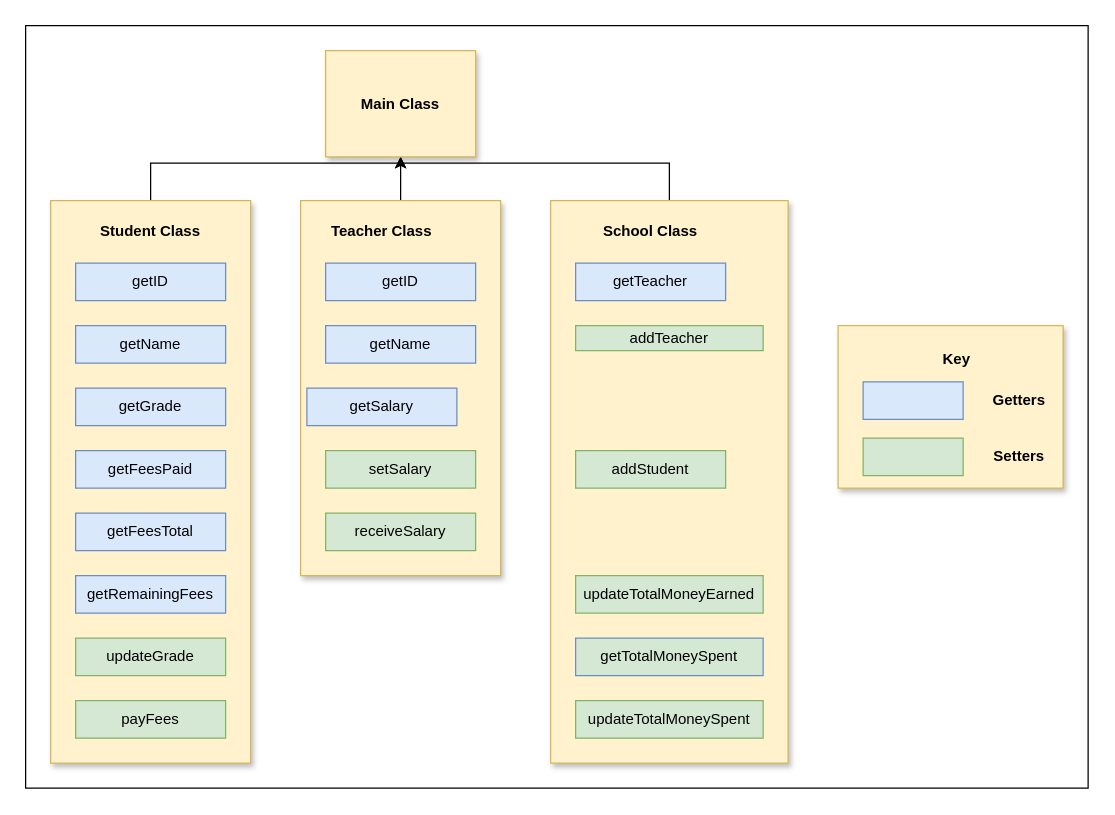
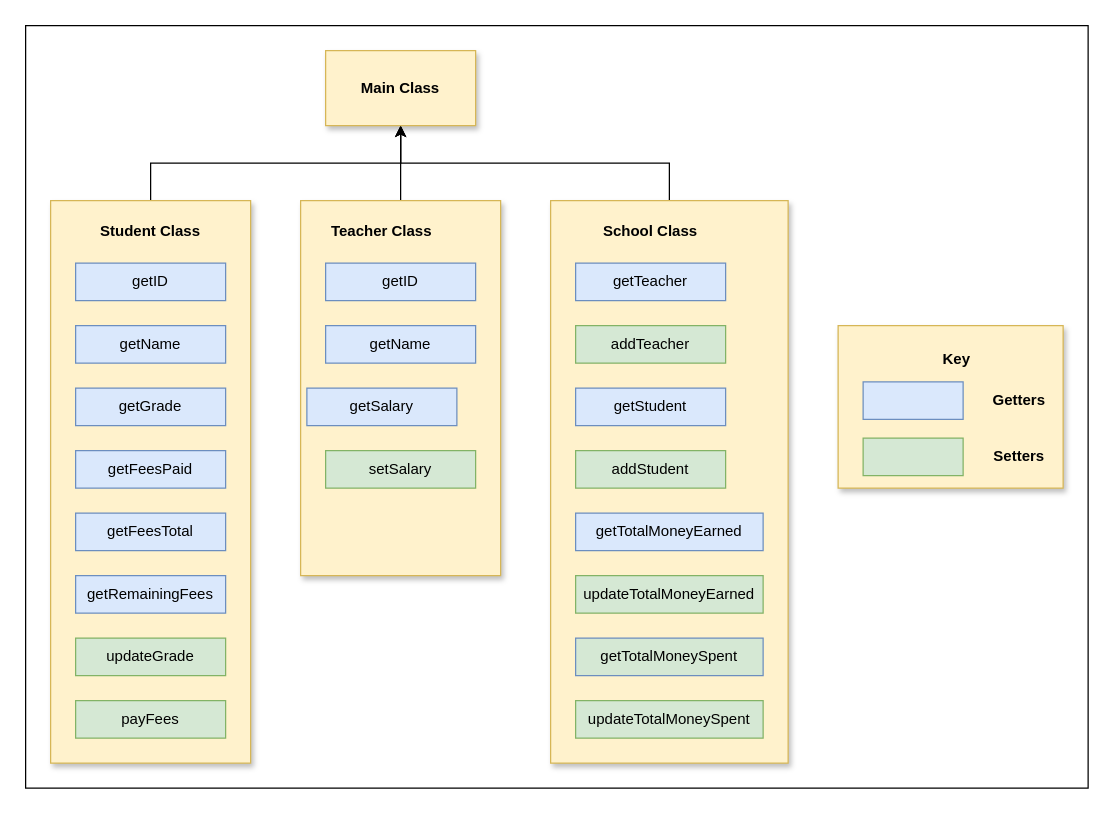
(401, 104) -> (401, 88)
(669, 338) -> (651, 344)
none -> (651, 407)
(401, 532) -> none
none -> (669, 532)
